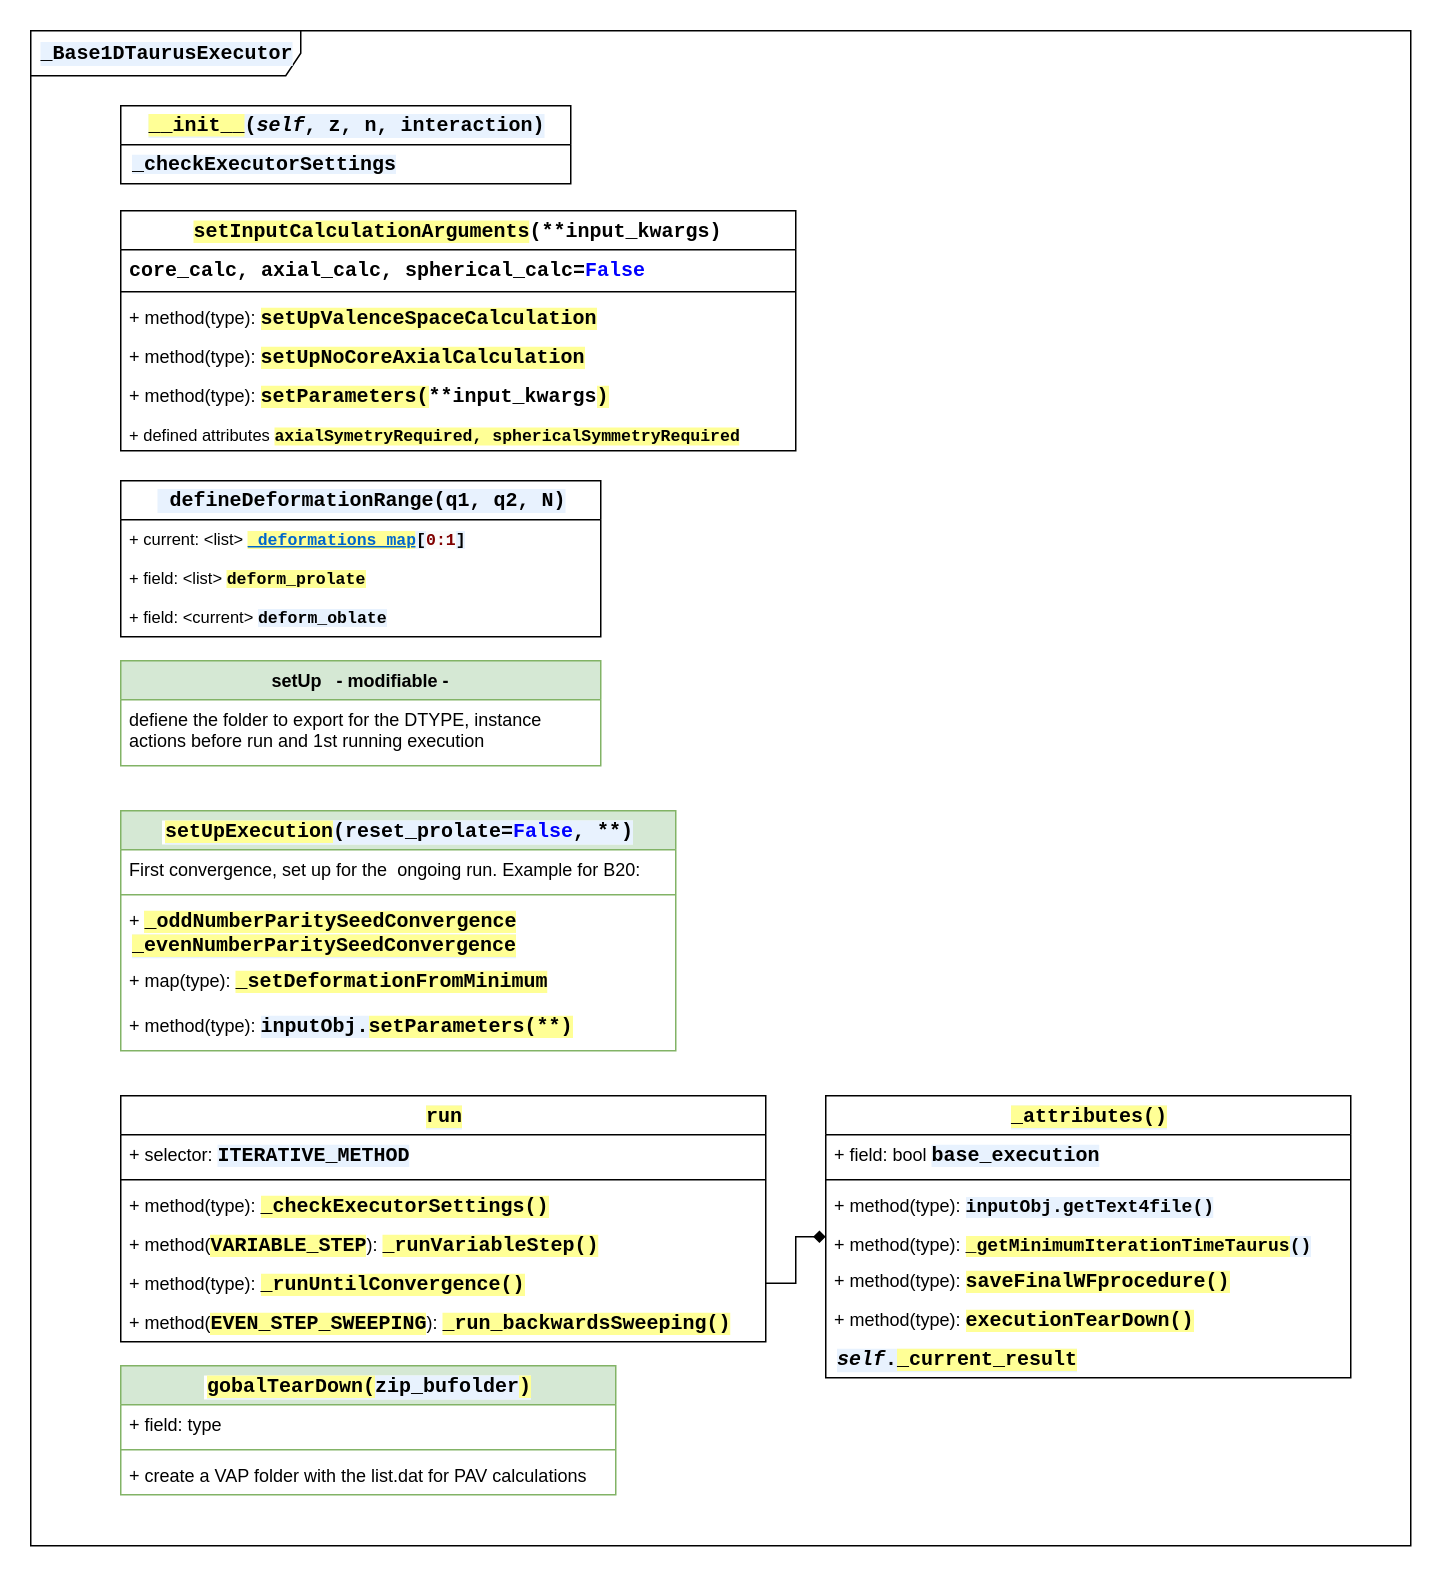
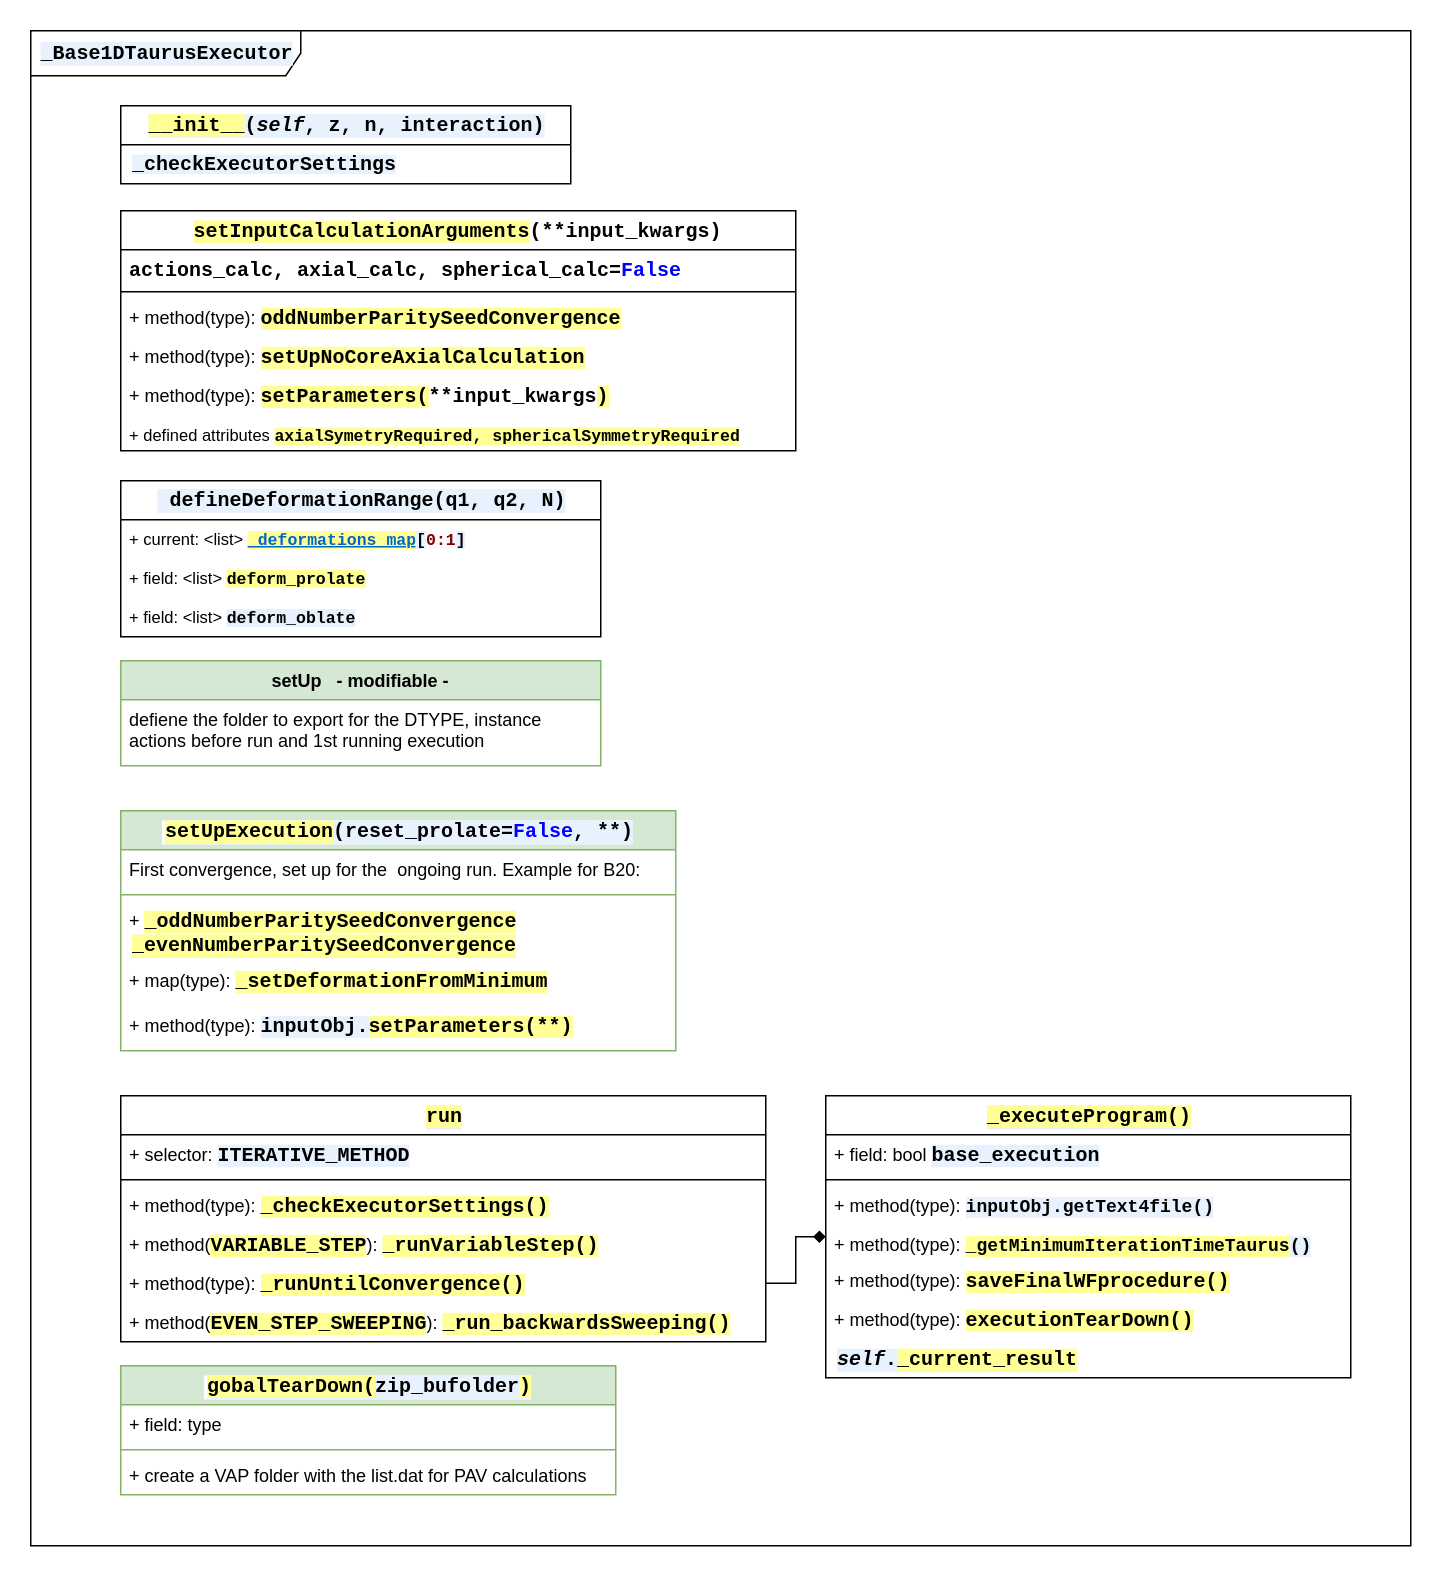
(318, 271) -> (331, 271)
(337, 319) -> (355, 319)
(265, 618) -> (247, 618)
(1088, 1117) -> (1088, 1117)
